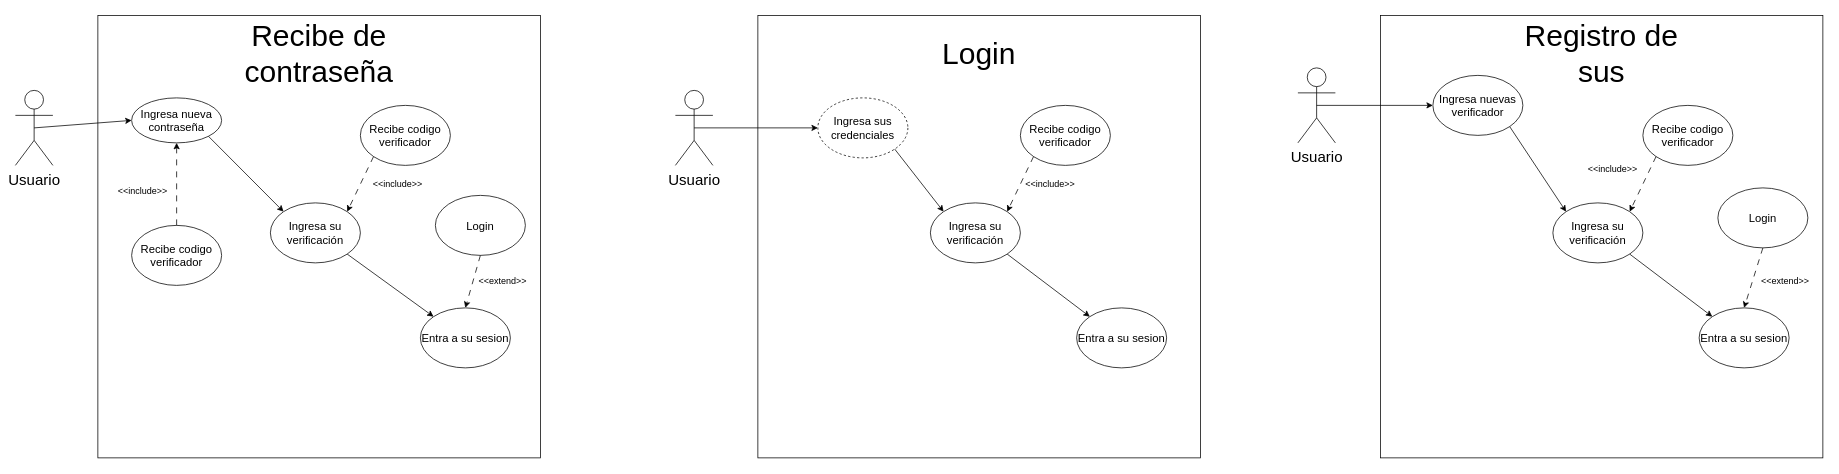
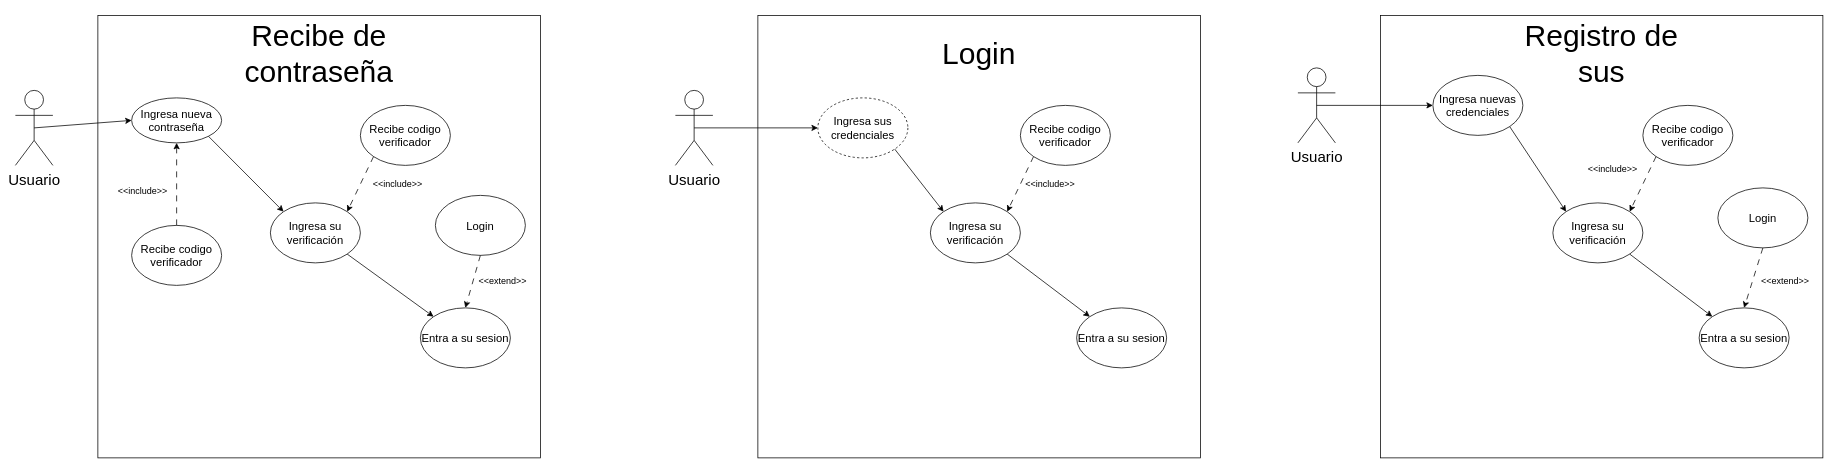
(1478, 105) -> (1478, 105)
